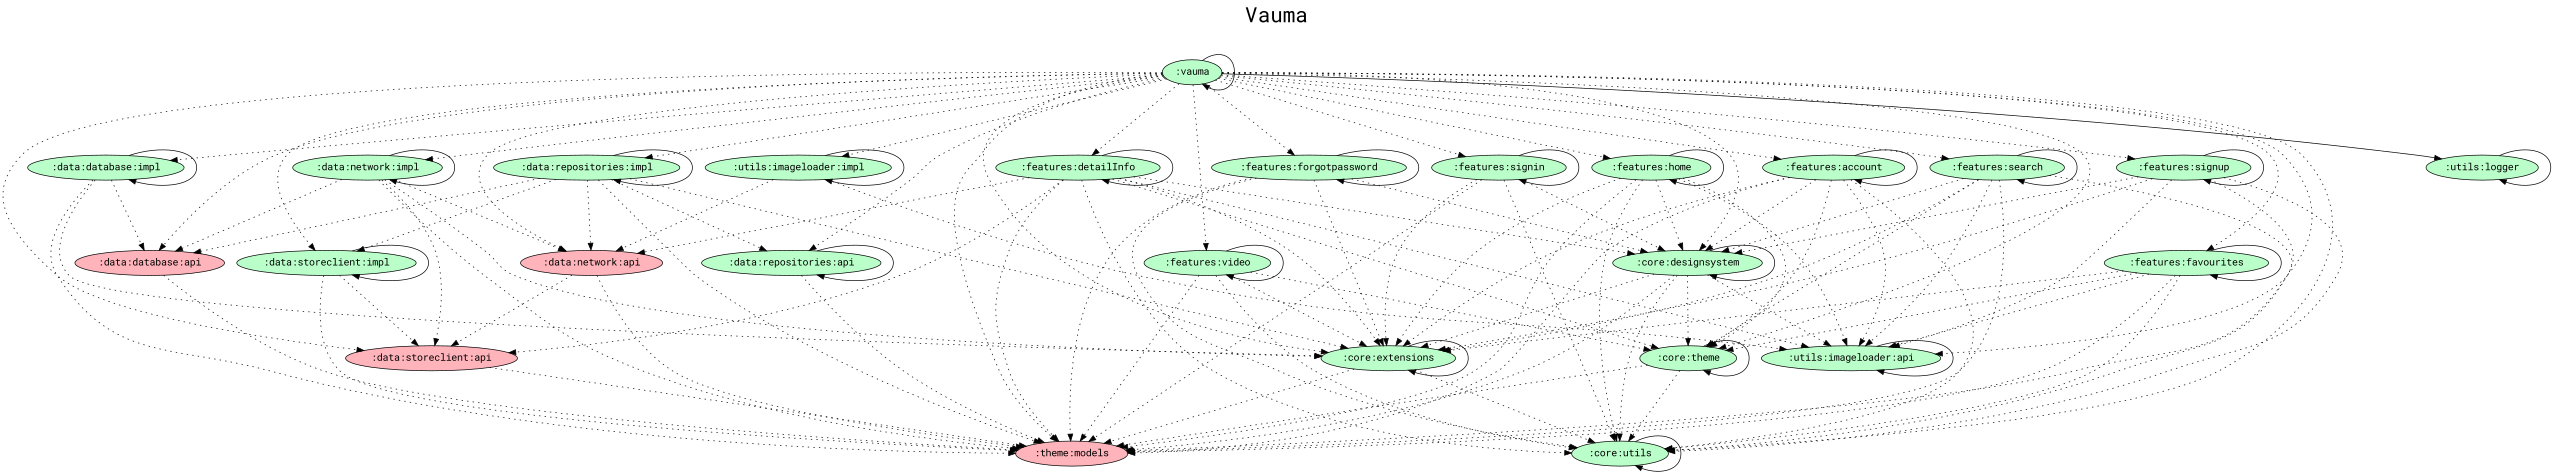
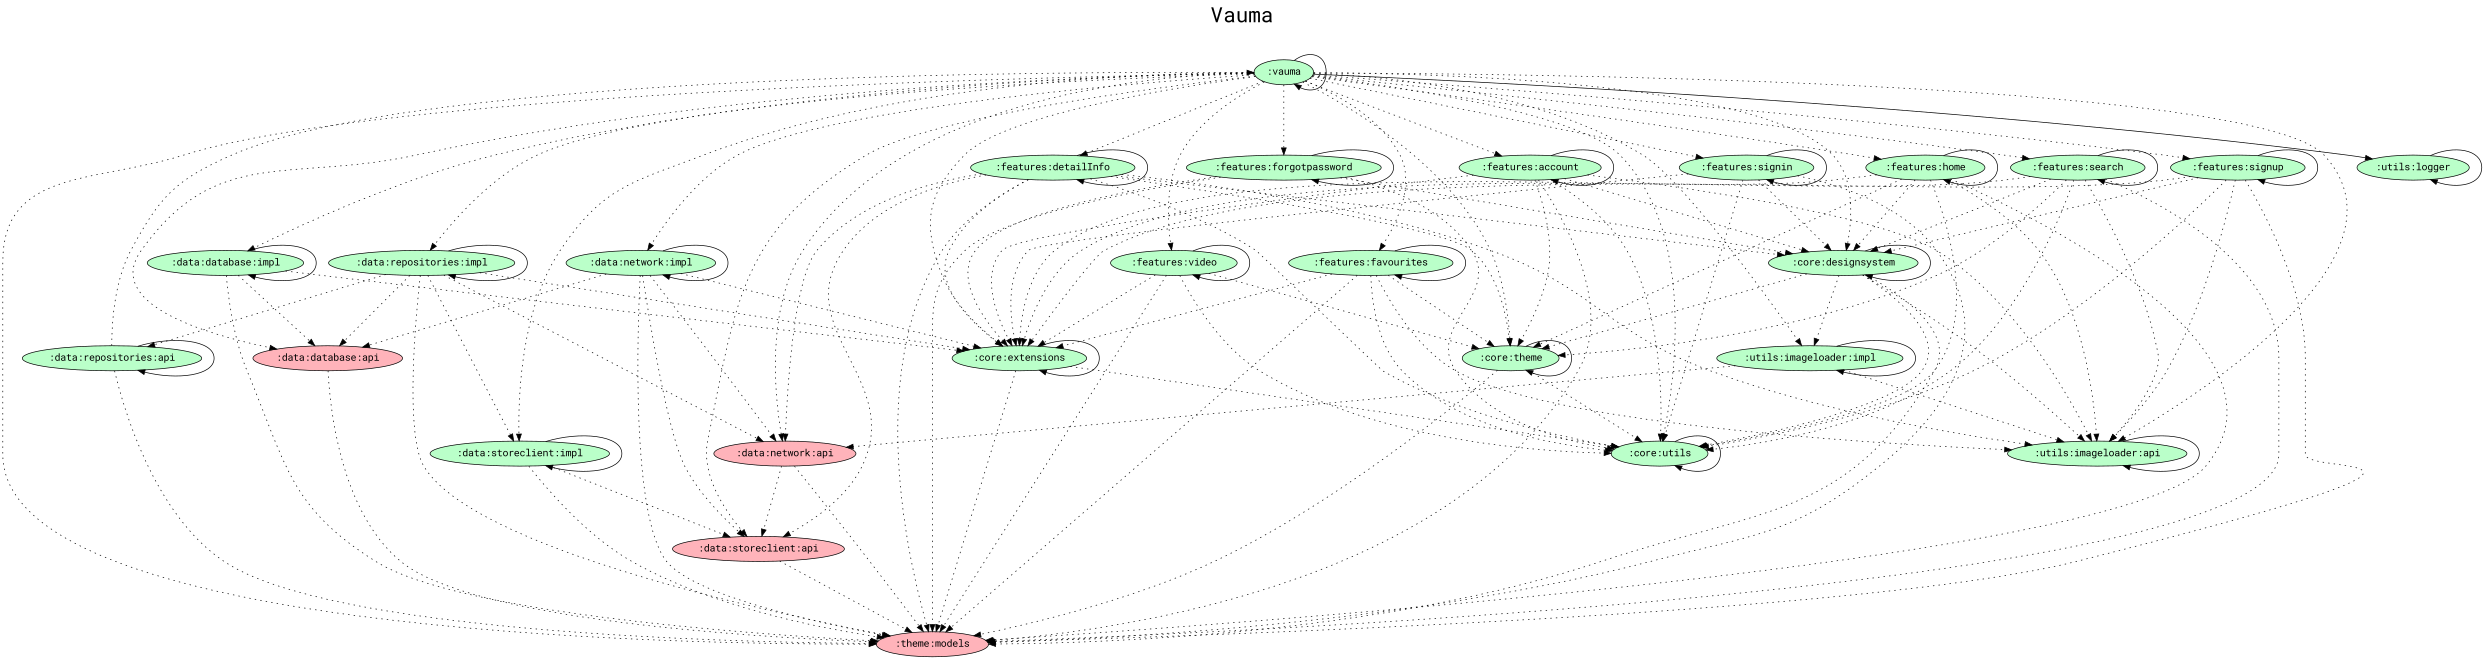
(978, 137) -> (616, 91)
(1547, 308) -> (1828, 307)
